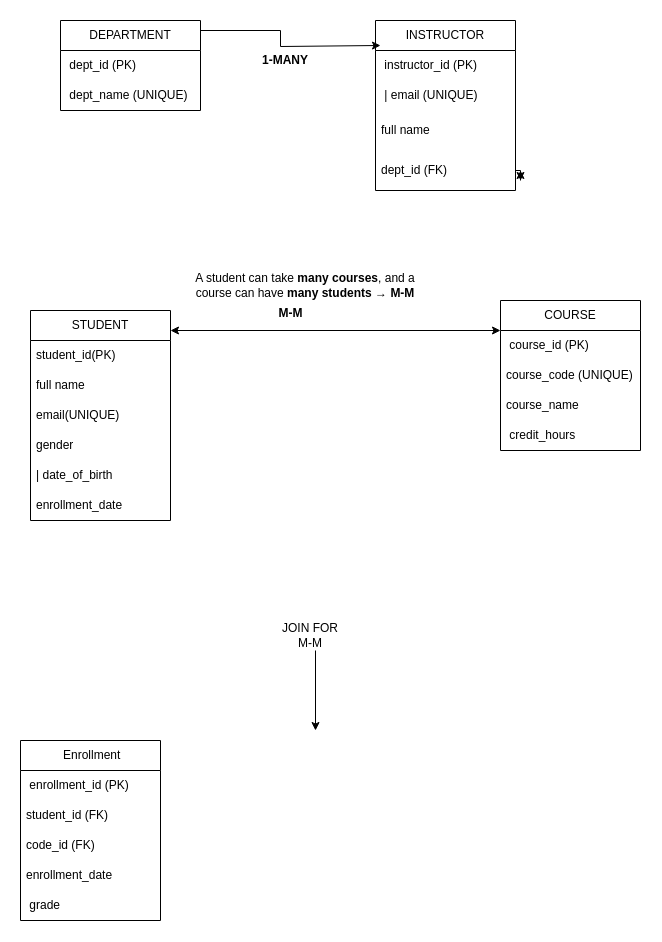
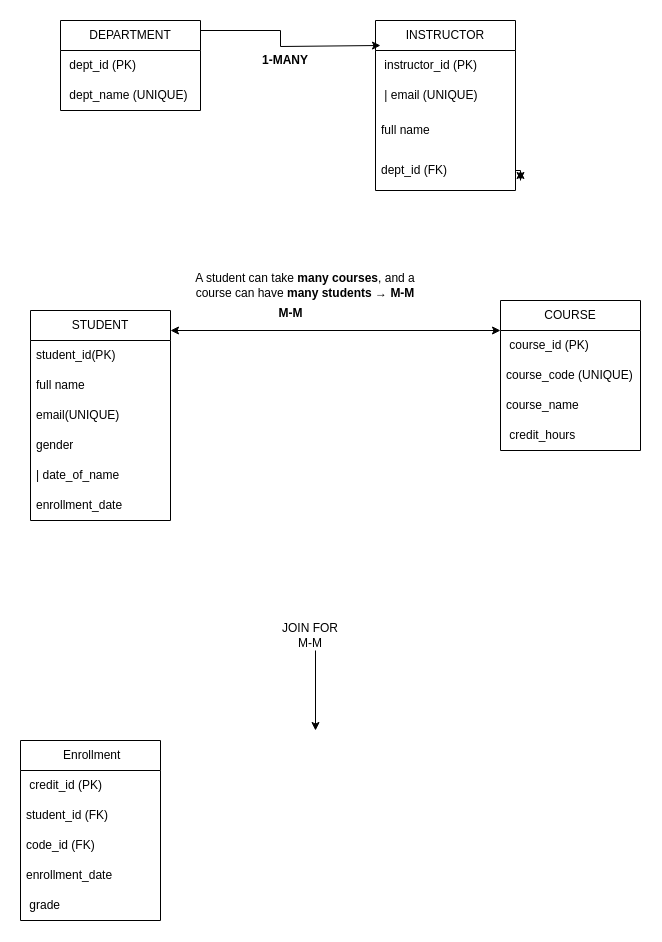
(82, 476) -> (80, 476)
(81, 786) -> (69, 786)
